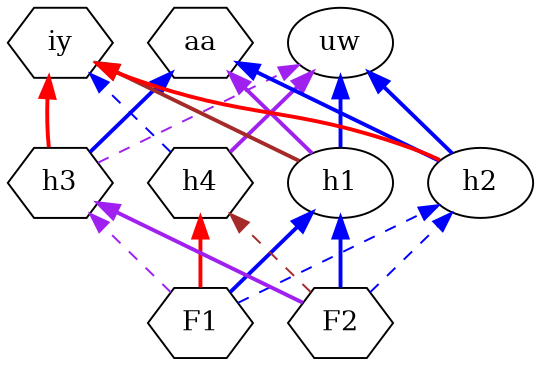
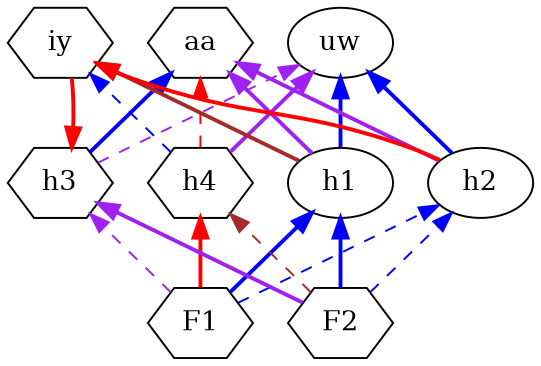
(325, 105) -> (325, 105)
(47, 122) -> (73, 103)
none -> (200, 126)
